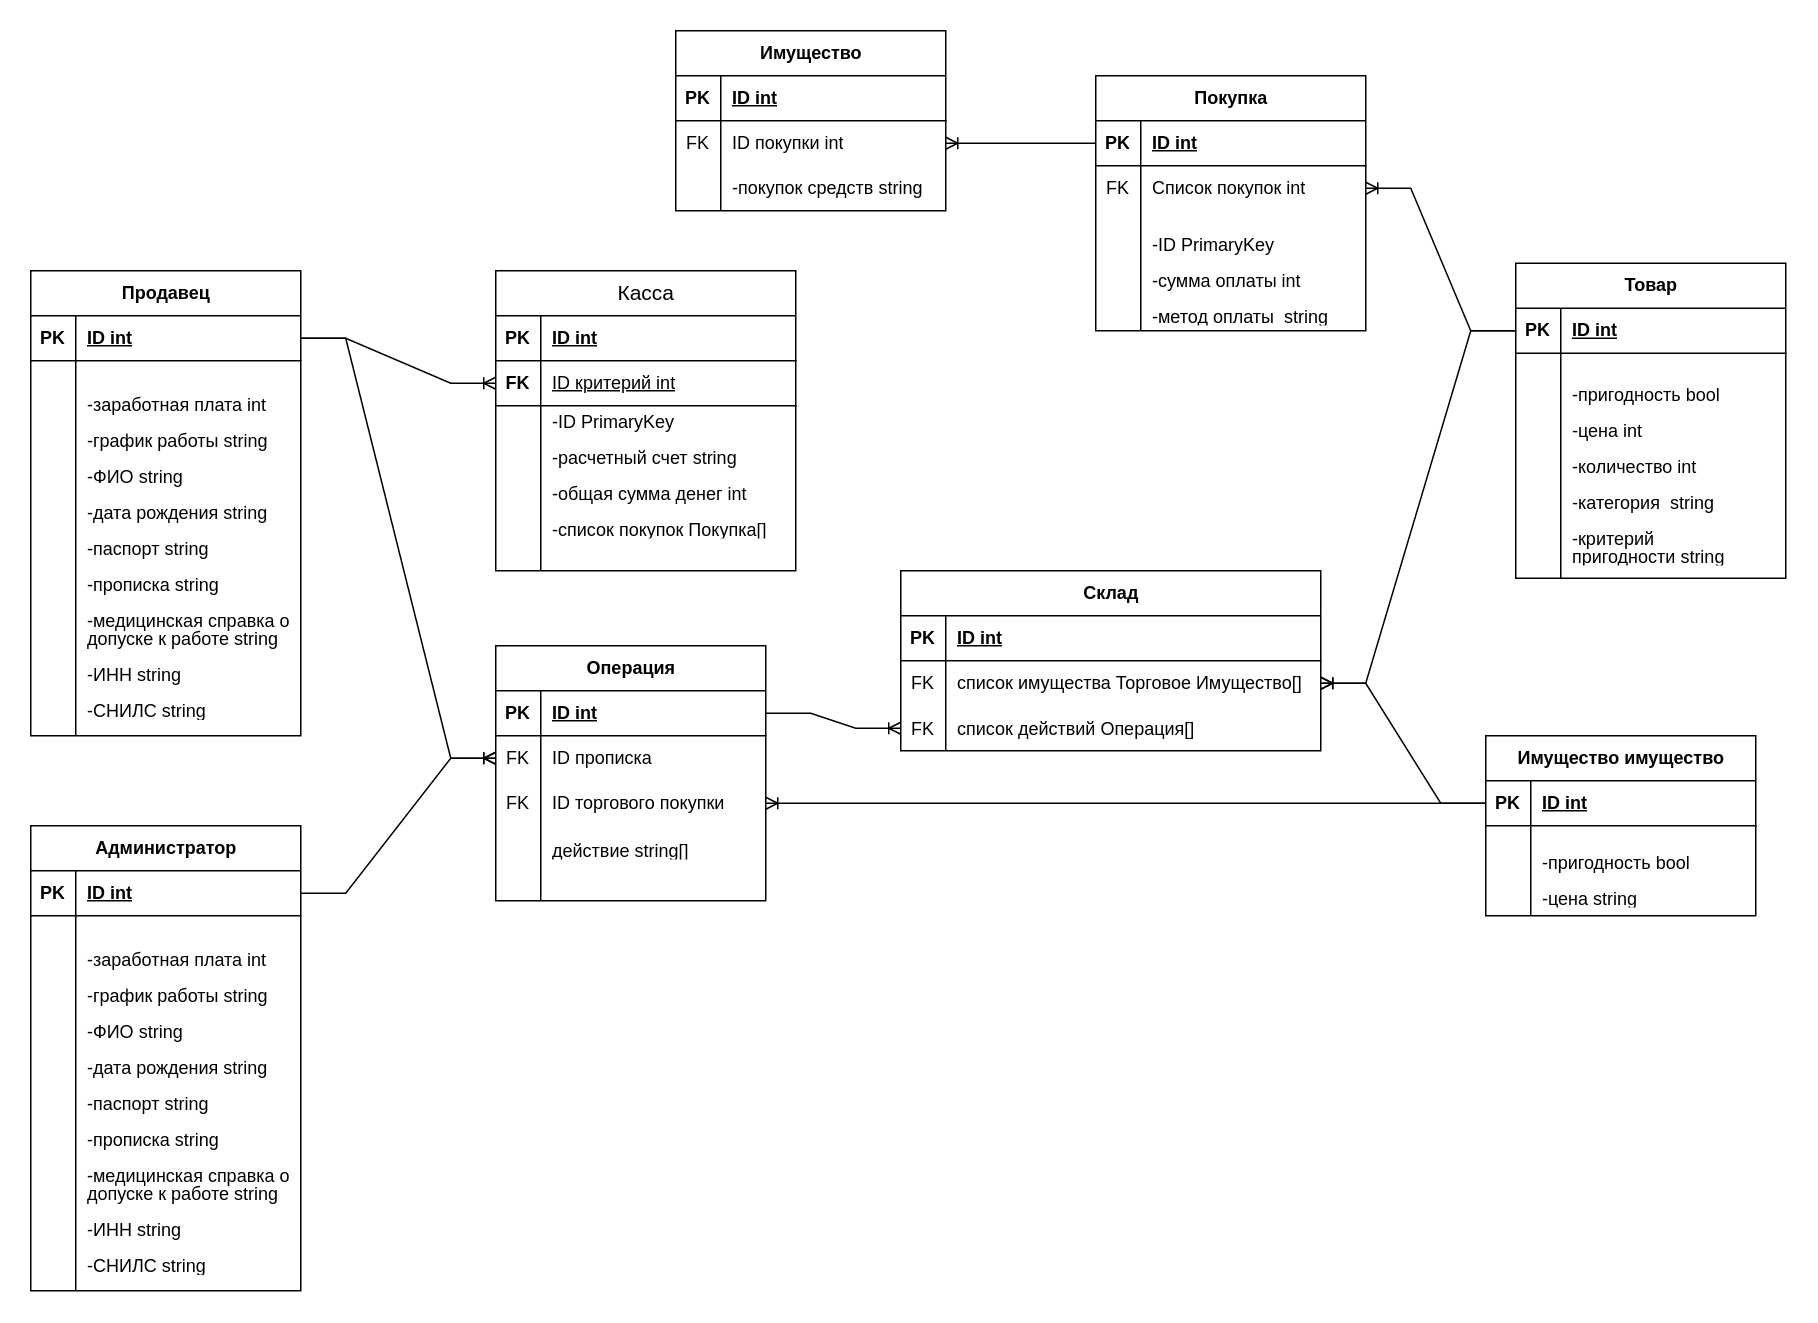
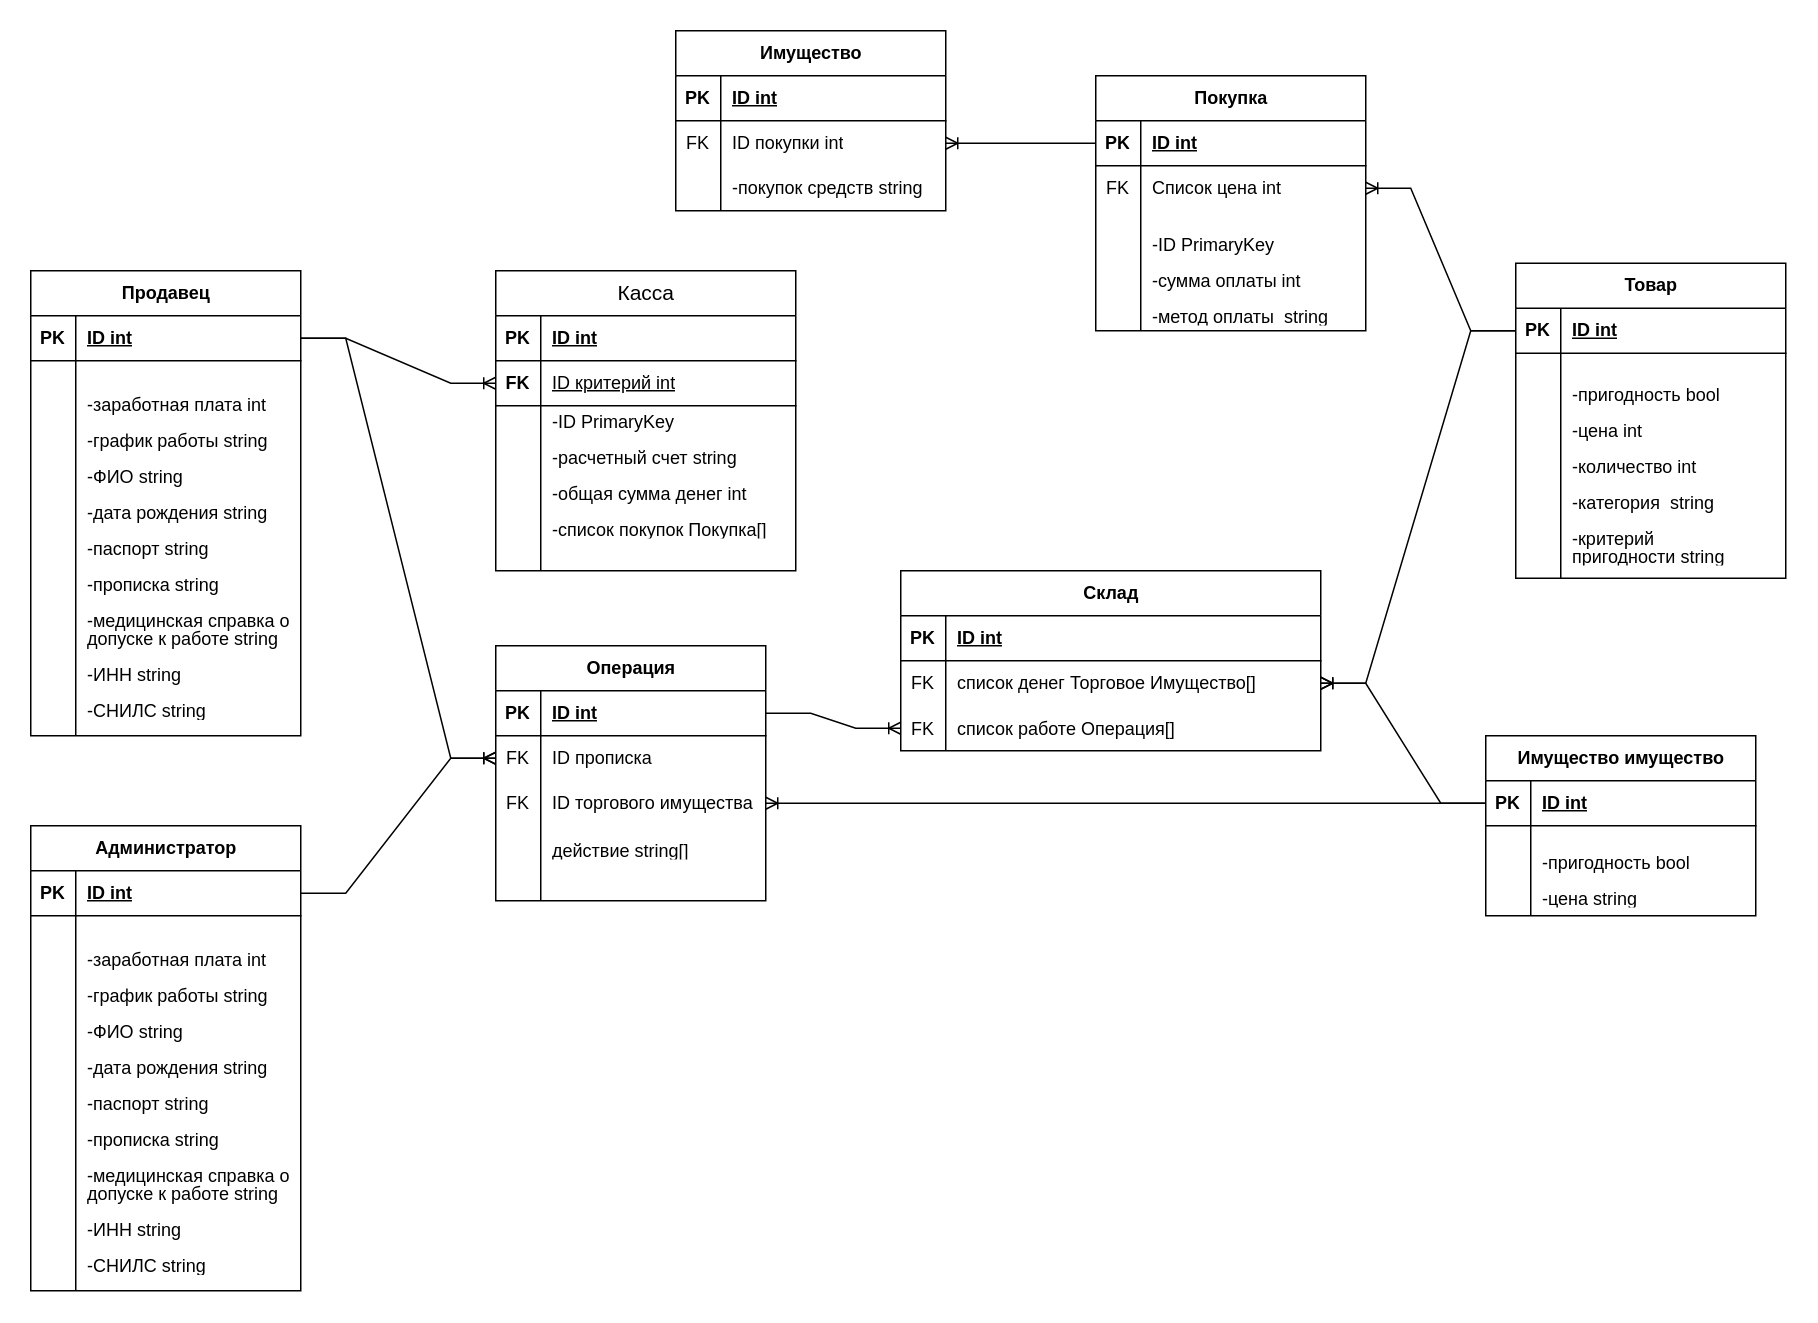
(1236, 188) -> (1221, 188)
(1137, 683) -> (1117, 683)
(1083, 729) -> (1073, 729)
(649, 803) -> (659, 803)
